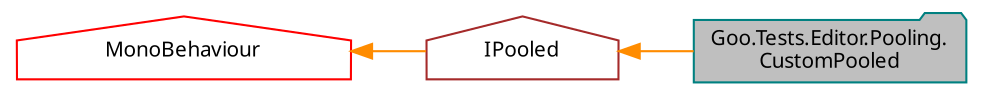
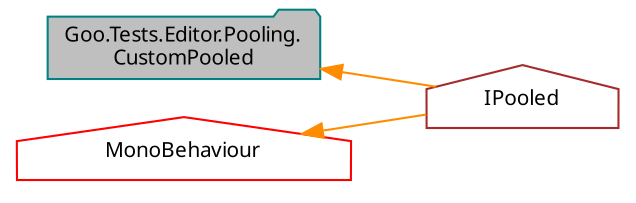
(667, 51) -> (389, 79)
